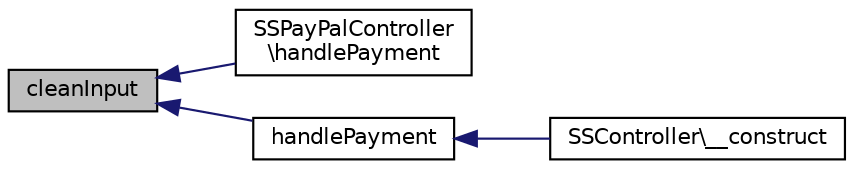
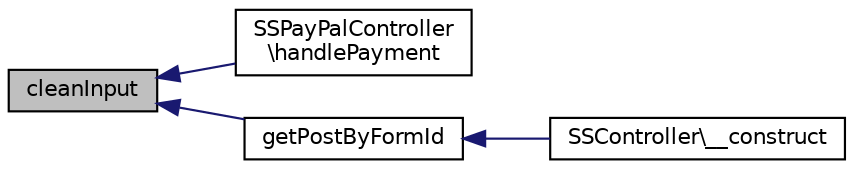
(354, 139) -> (354, 139)
